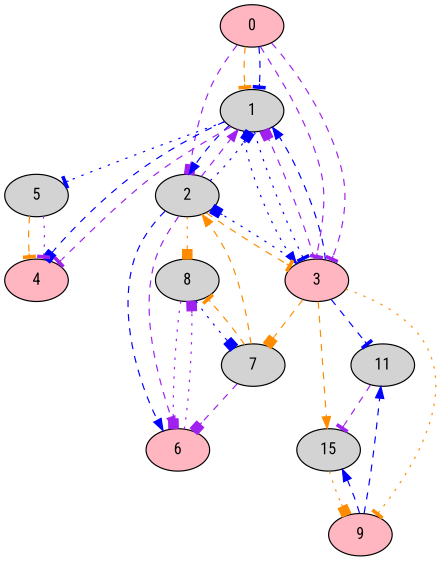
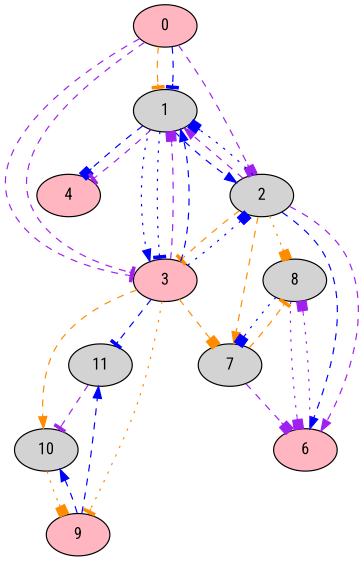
(37, 196) -> none
(238, 281) -> (247, 274)
(329, 450) -> (46, 450)
